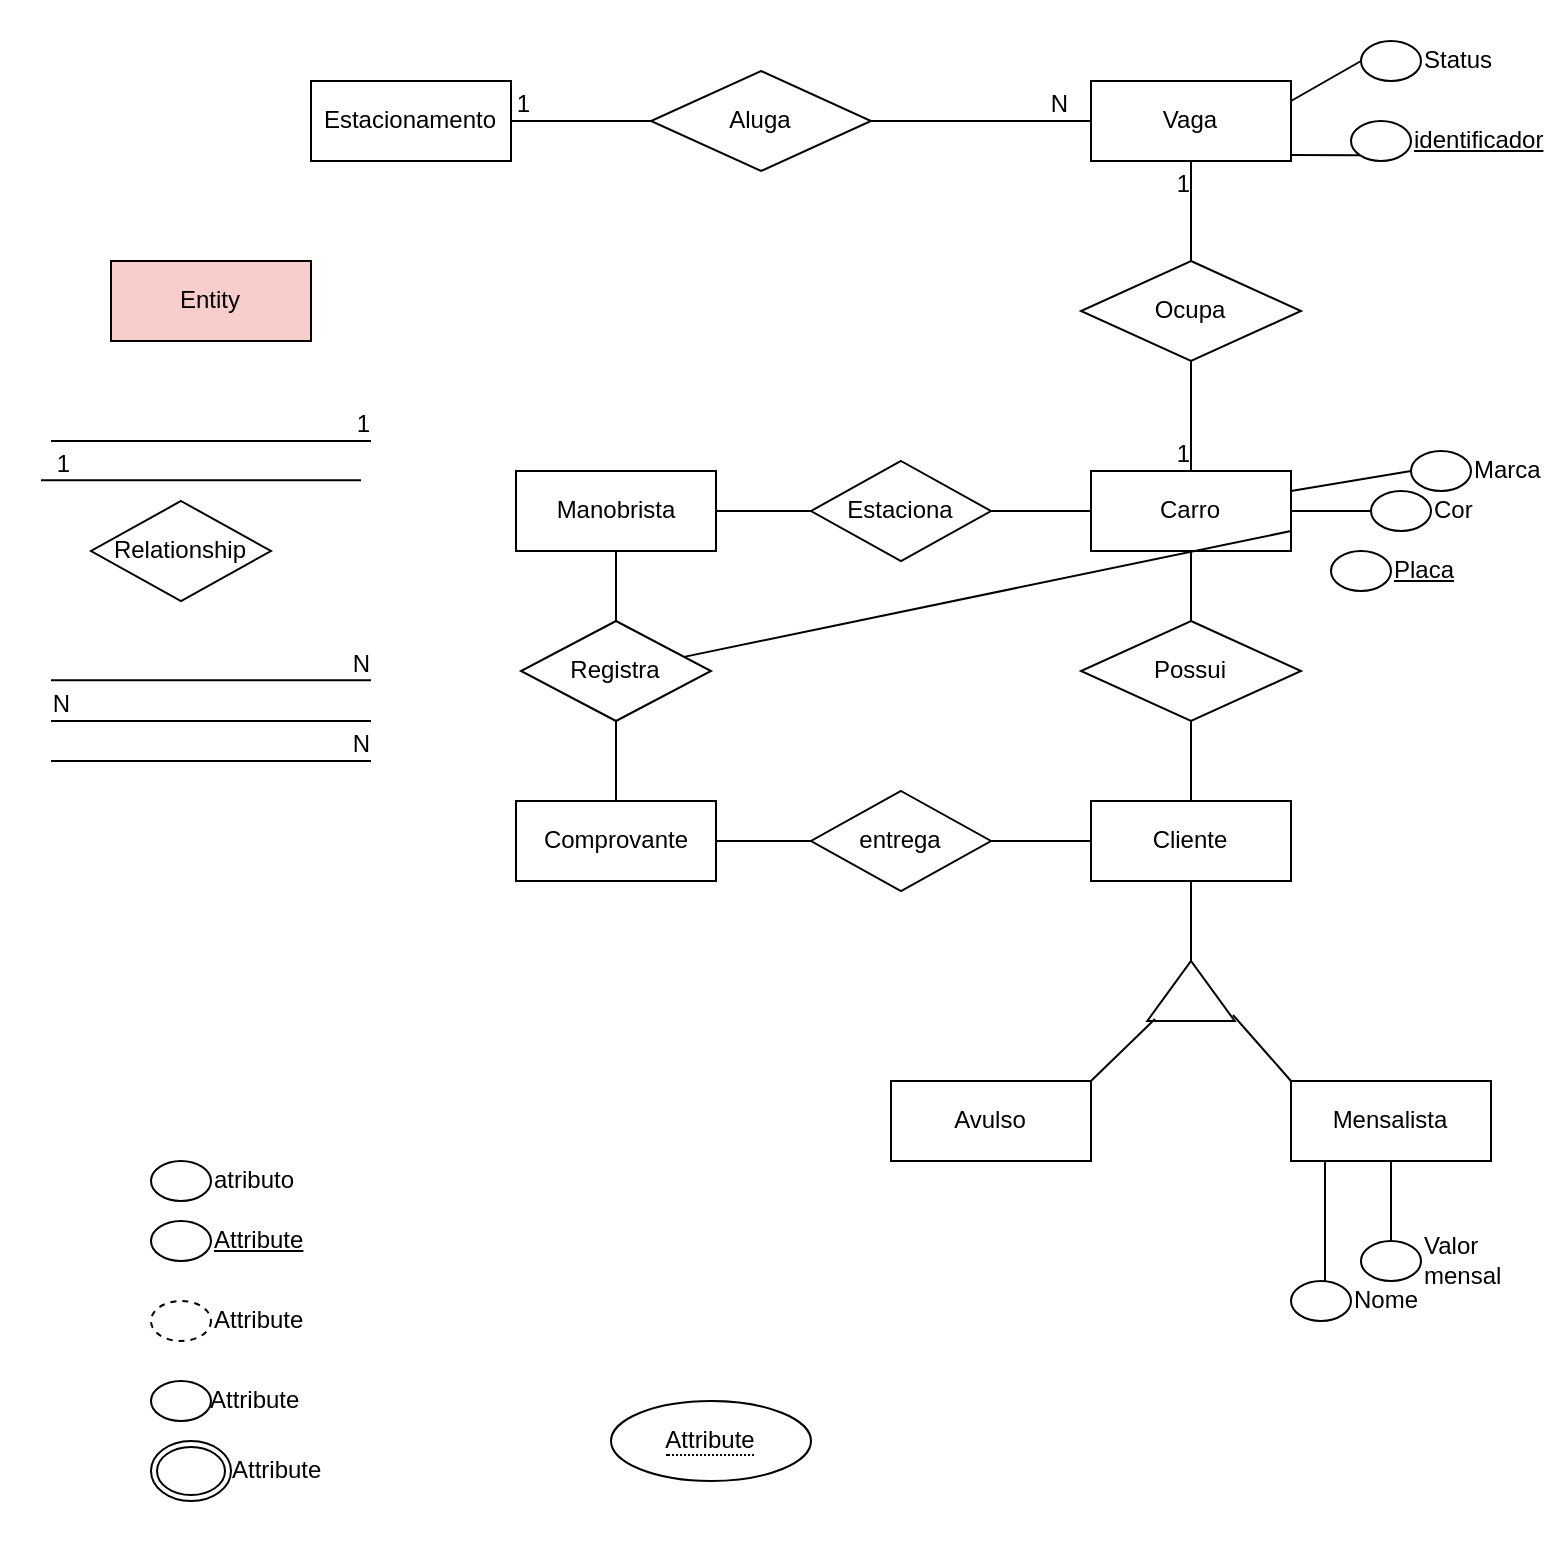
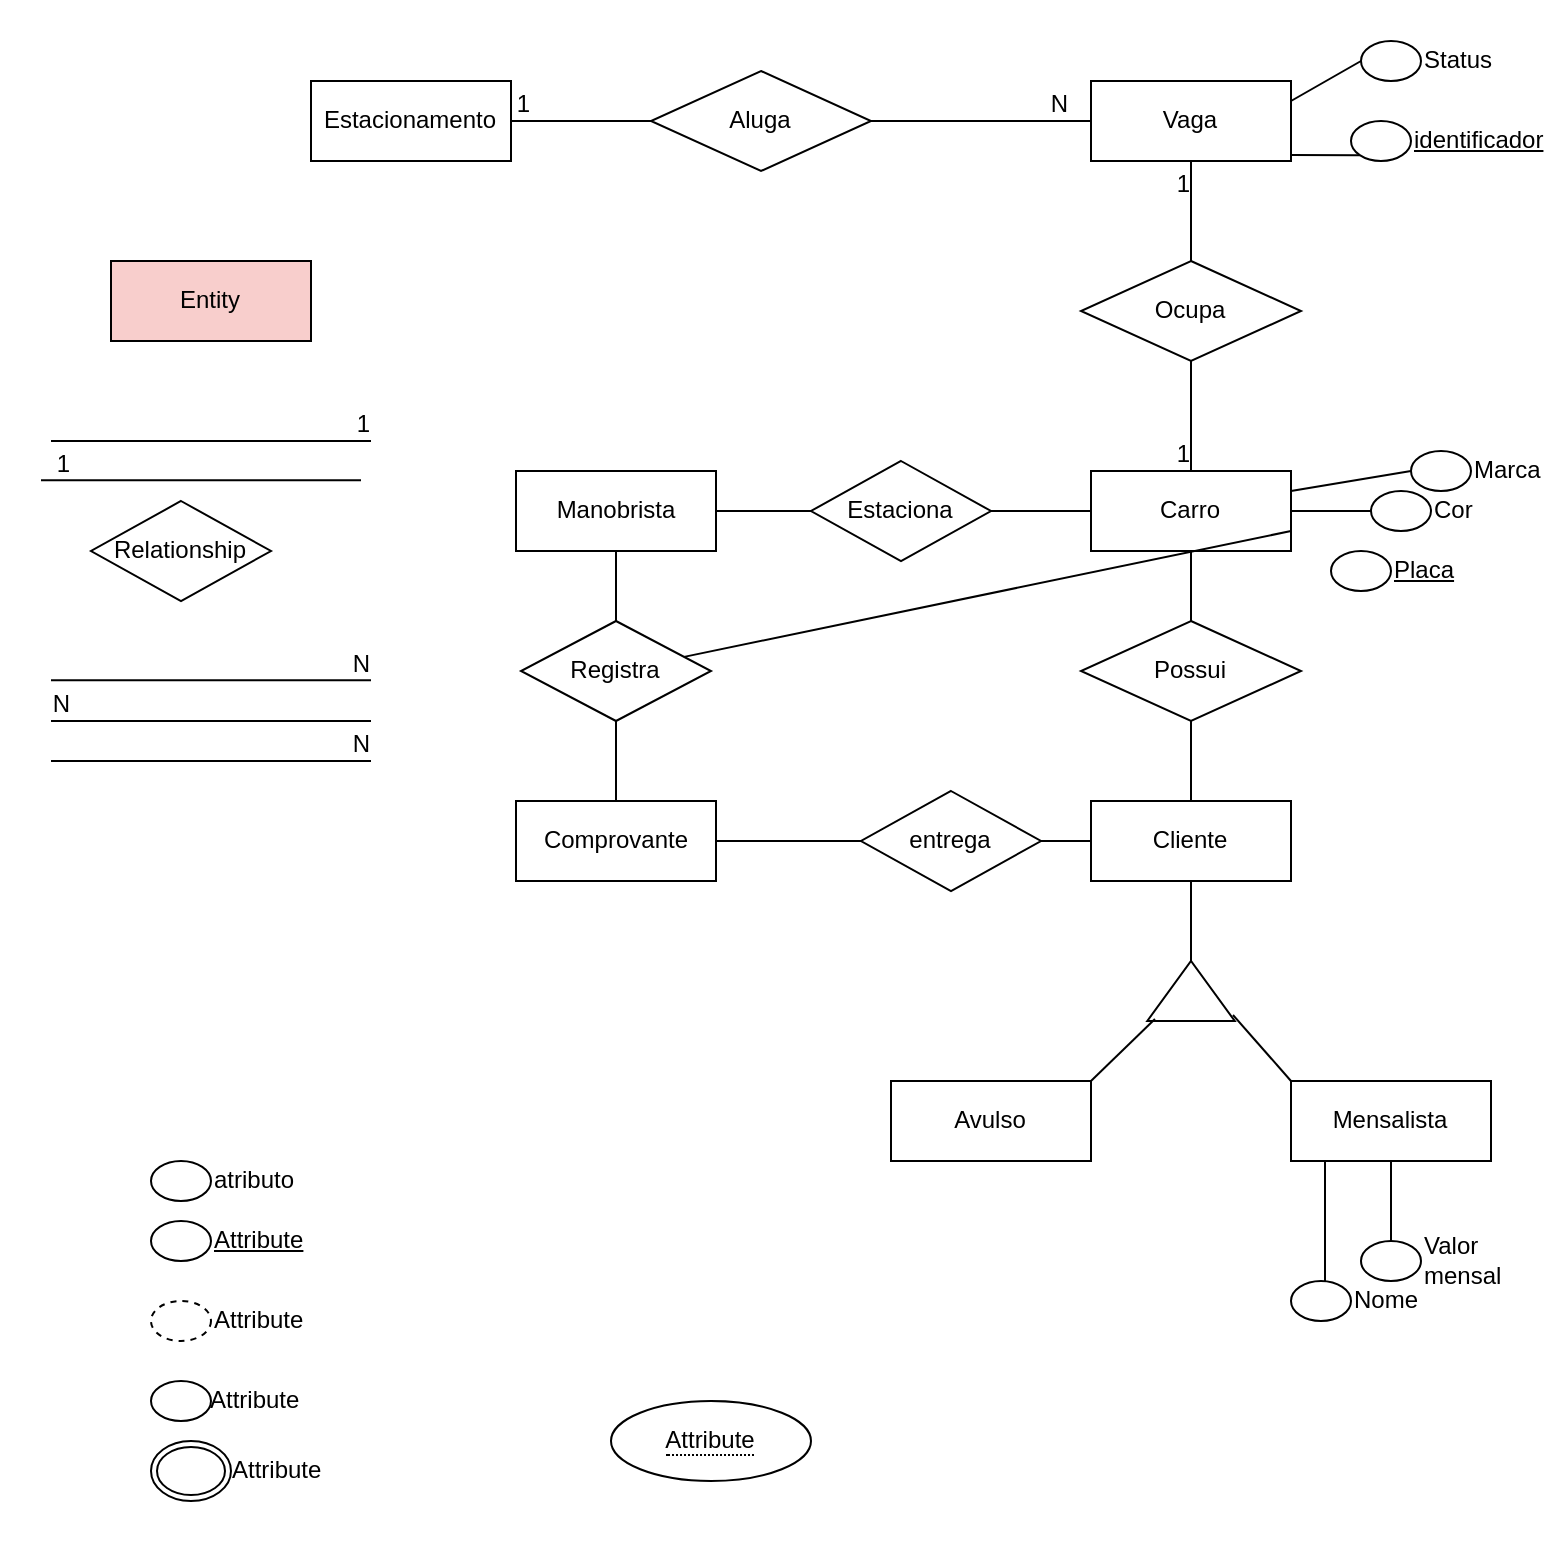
(901, 841) -> (951, 841)
